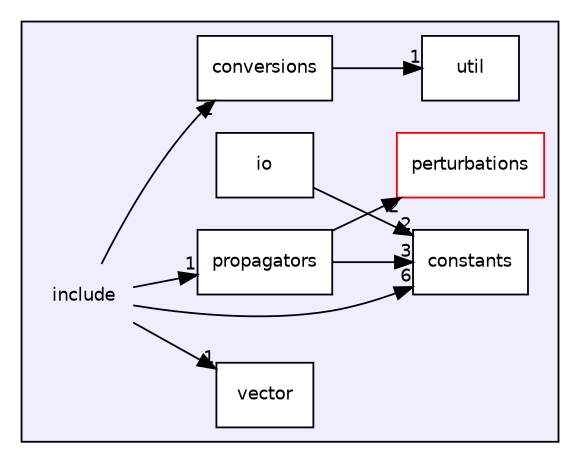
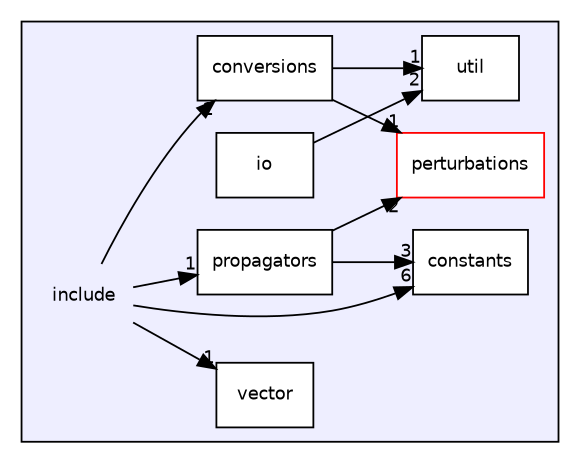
none -> (354, 110)
(355, 208) -> (355, 123)
